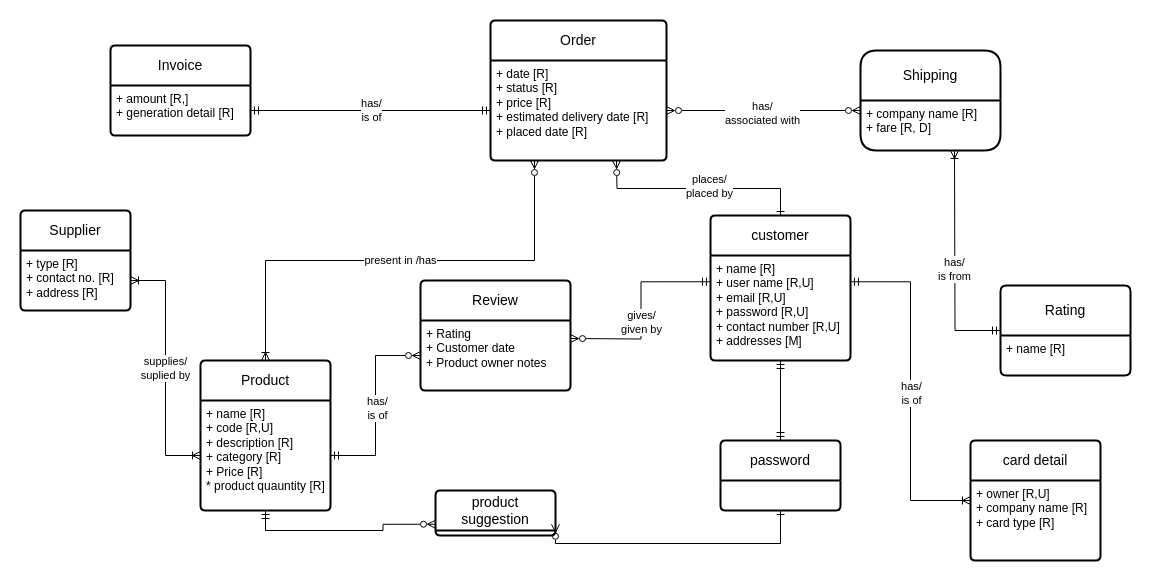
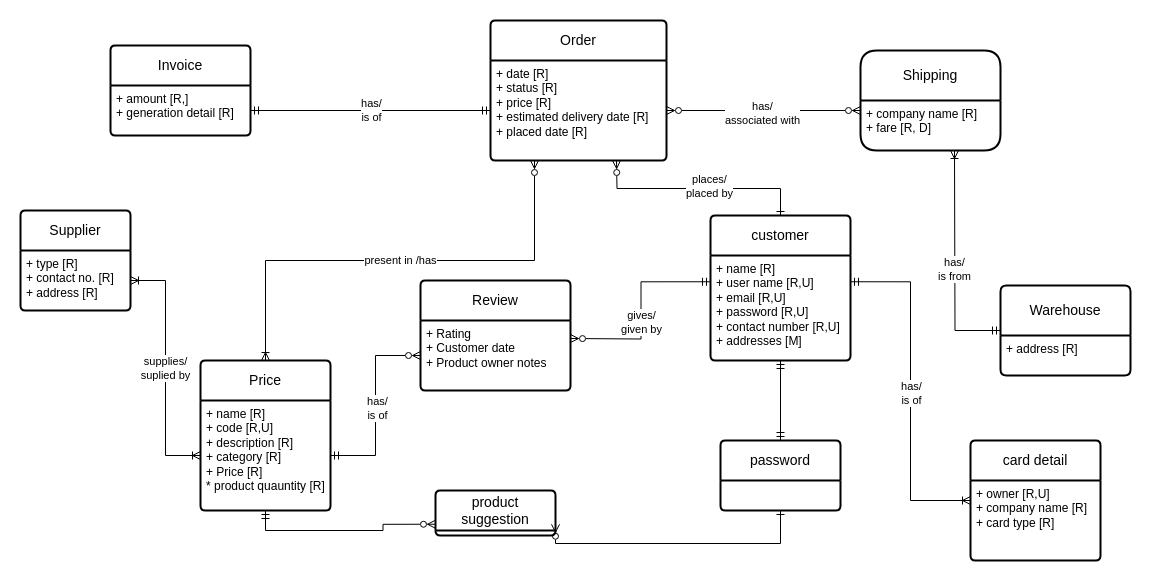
(1066, 311) -> (1066, 311)
(1037, 350) -> (1047, 350)
(266, 381) -> (266, 381)
